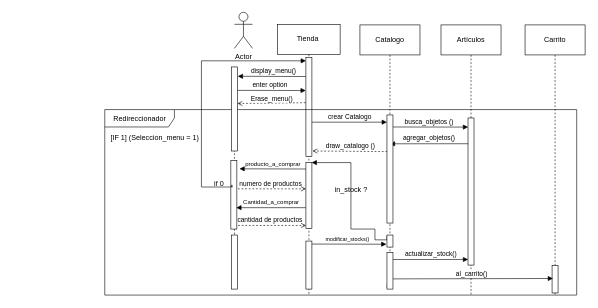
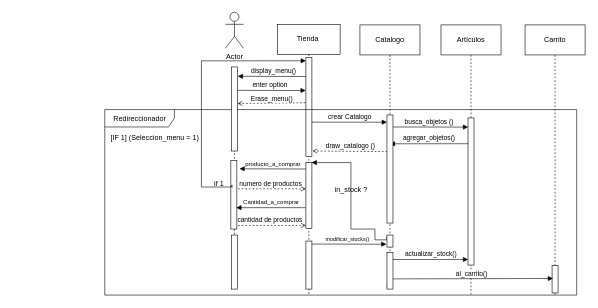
(243, 30) -> (234, 30)
(219, 184) -> (219, 184)
